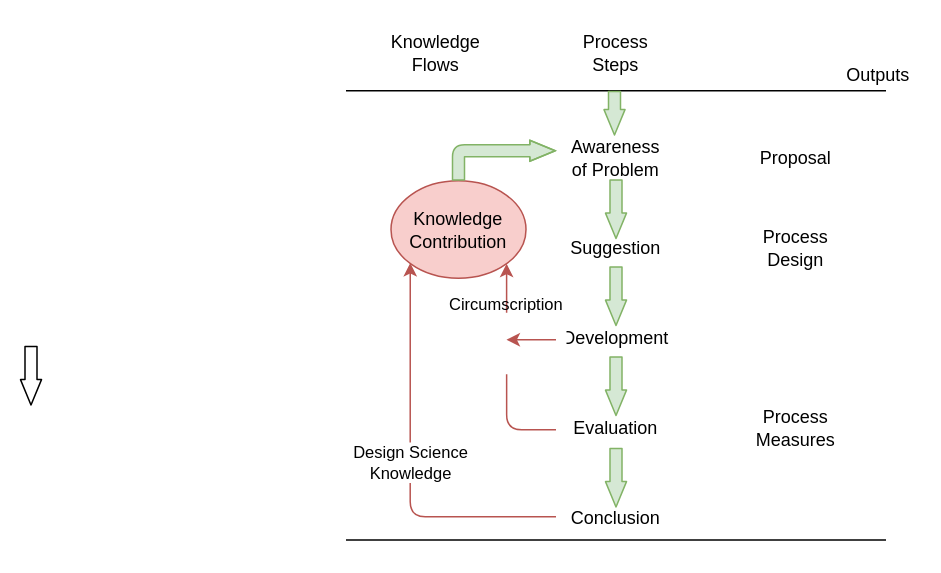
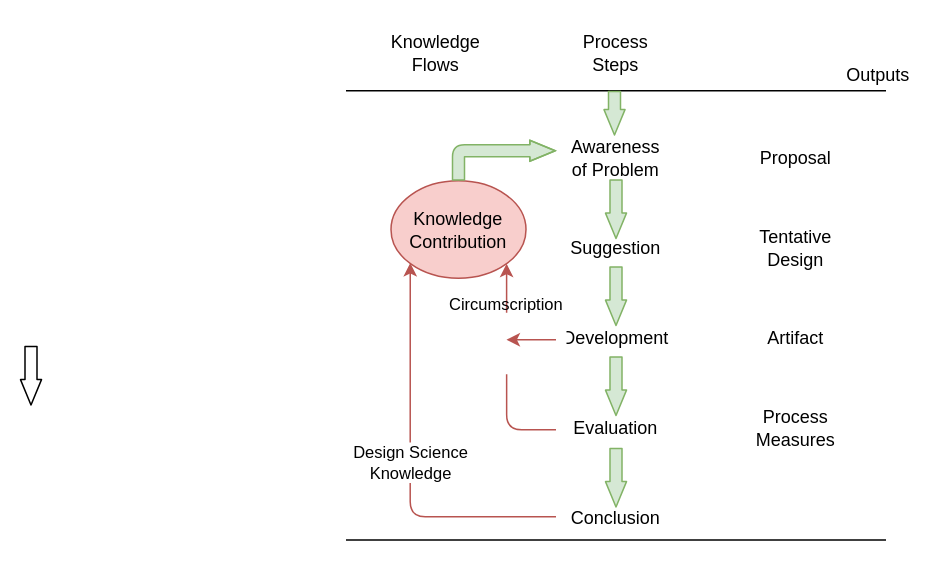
(796, 248) -> (796, 248)
none -> (796, 338)
